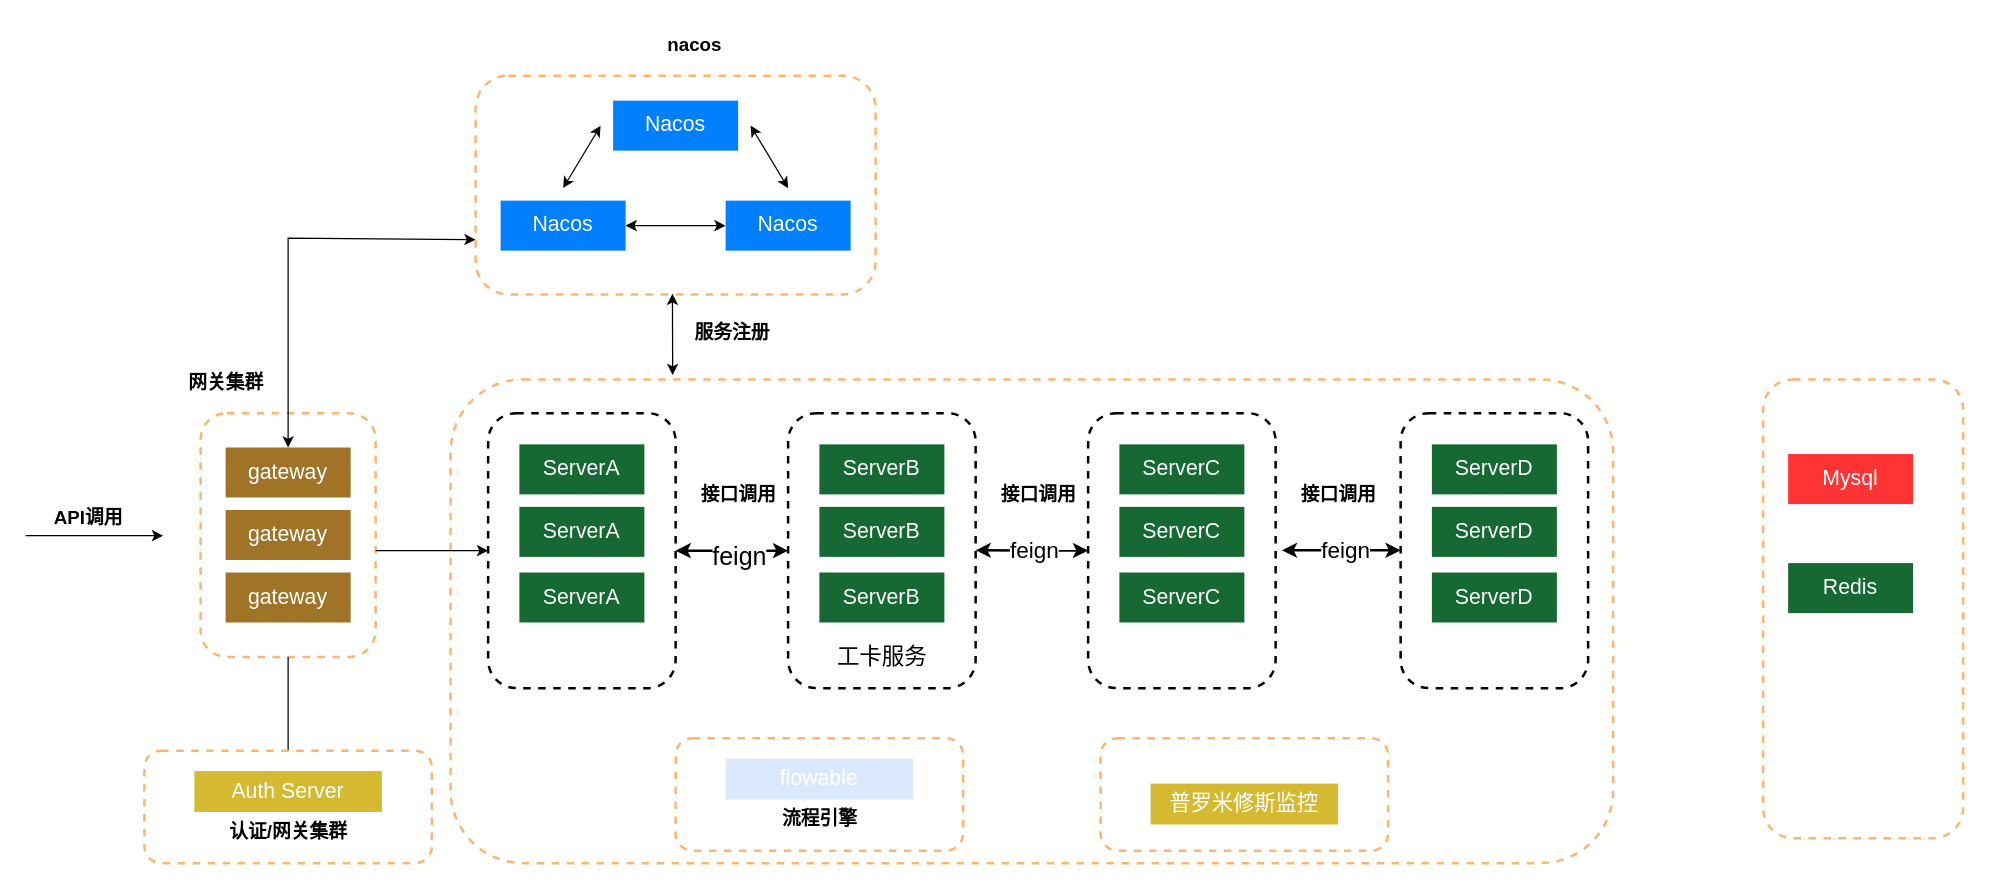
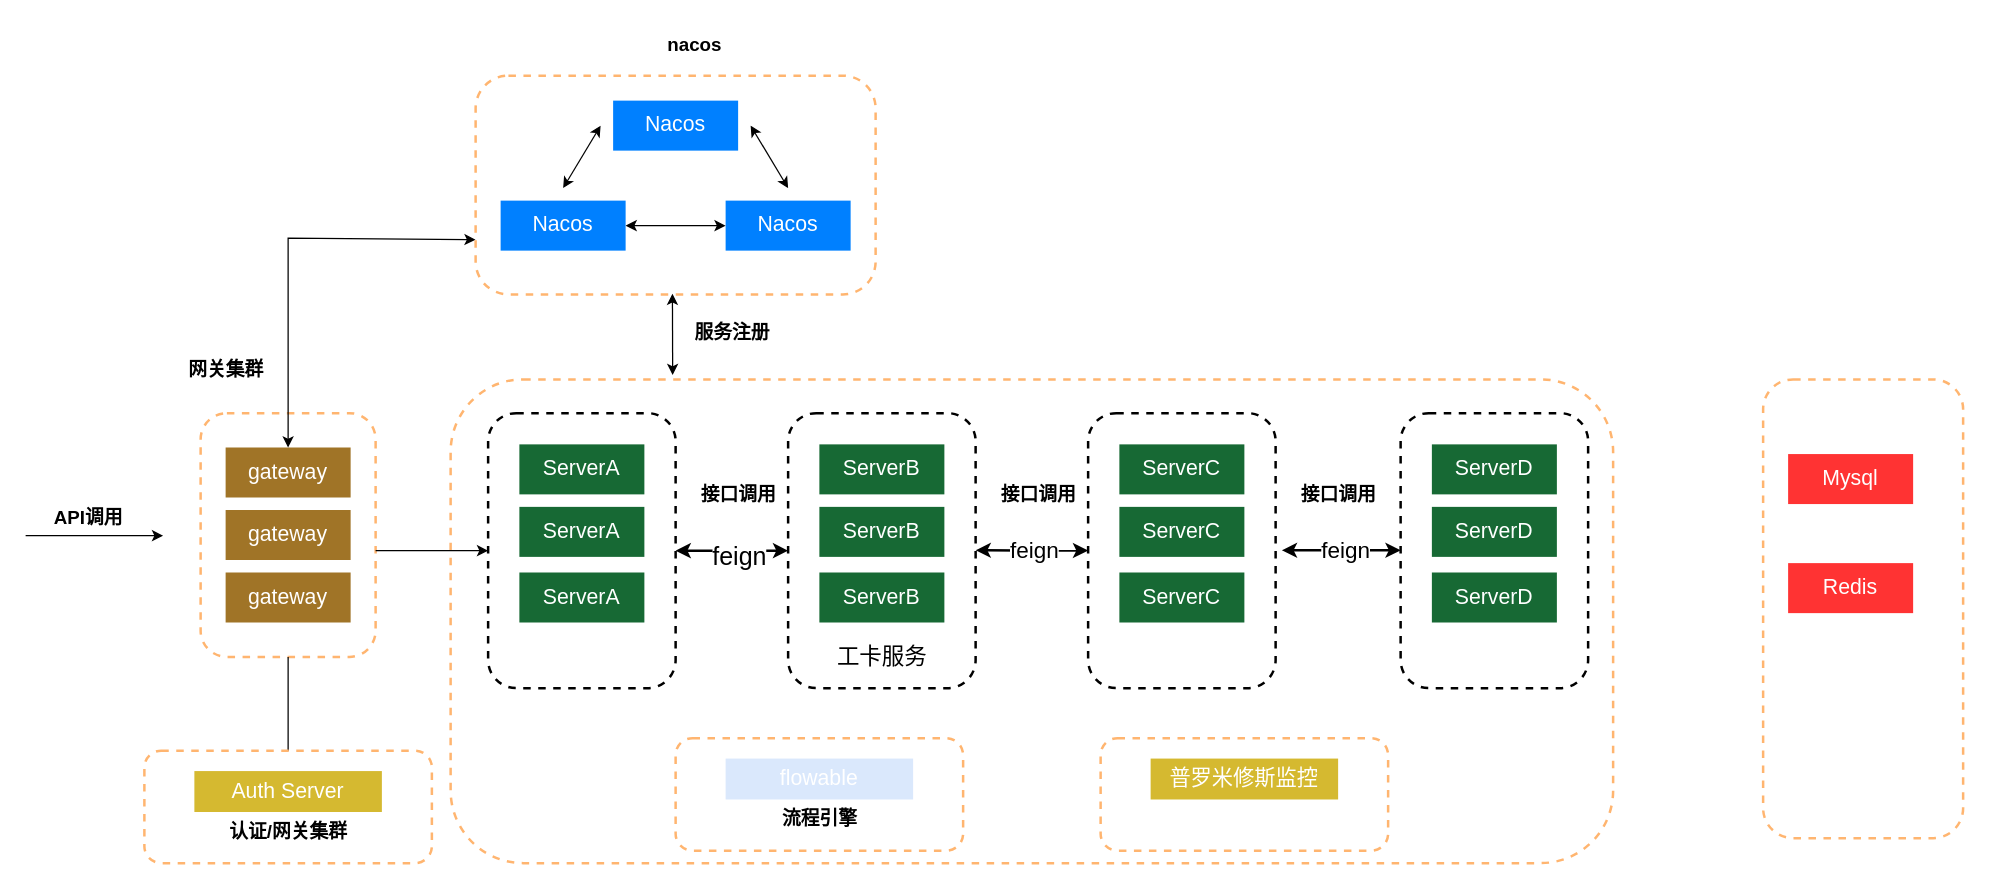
(226, 382) -> (226, 369)
(1851, 588) -> (1851, 588)
(1244, 804) -> (1244, 779)
